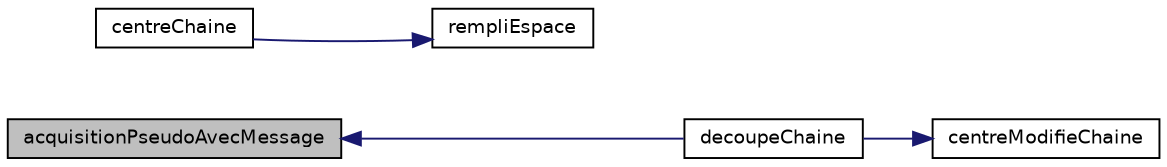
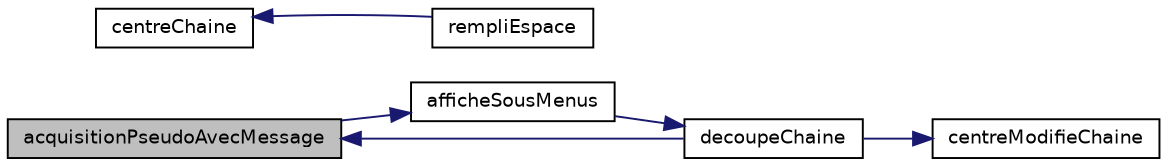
(333, 41) -> (352, 15)
none -> (513, 102)
